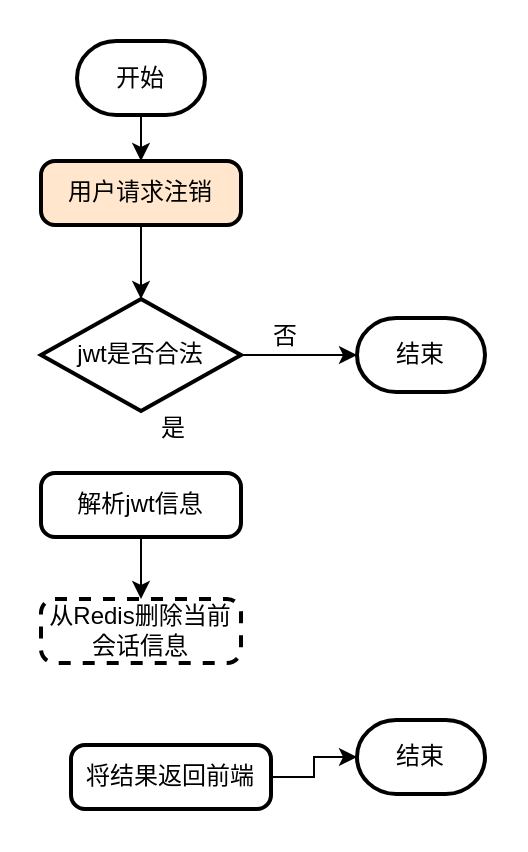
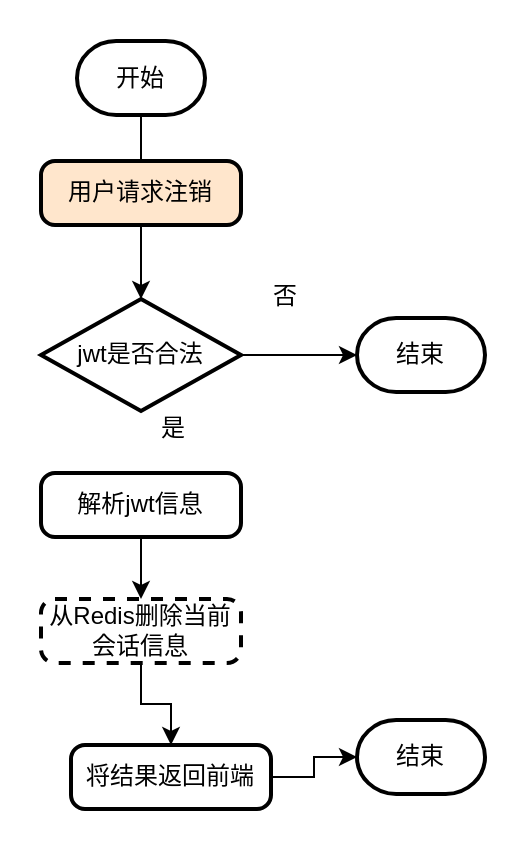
(141, 146) -> (141, 151)
(285, 336) -> (285, 296)
none -> (149, 704)
